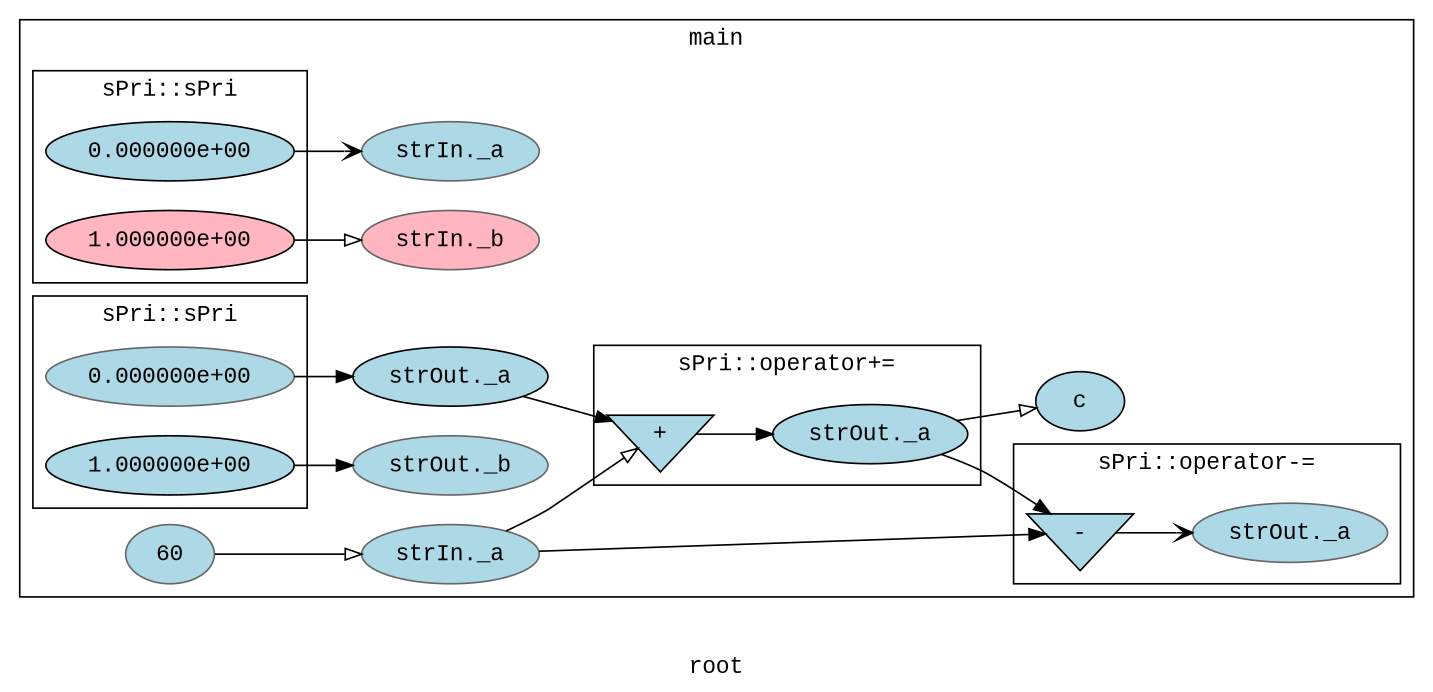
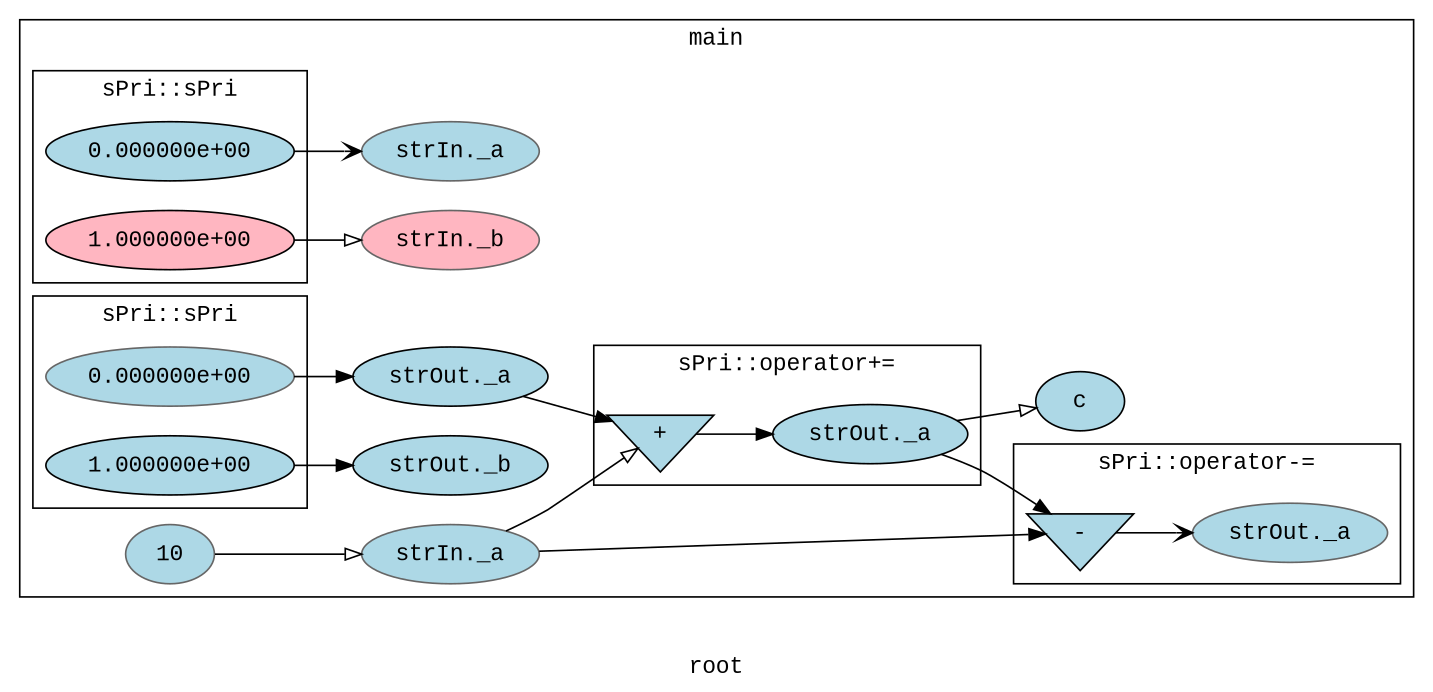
(450, 465) -> (450, 465)
(170, 554) -> (170, 554)
